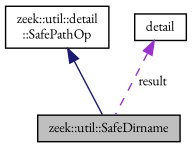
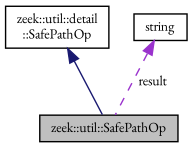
(161, 27) -> (161, 27)
(109, 128) -> (109, 128)
